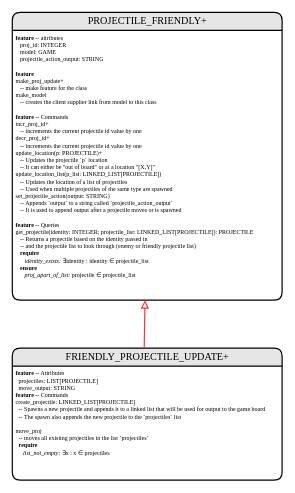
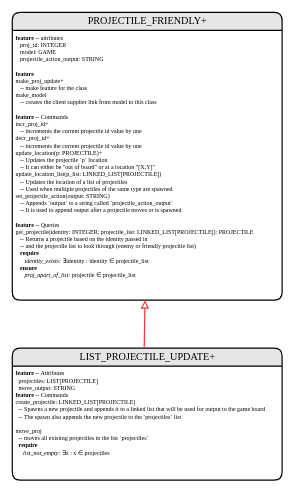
(148, 357) -> (148, 357)
